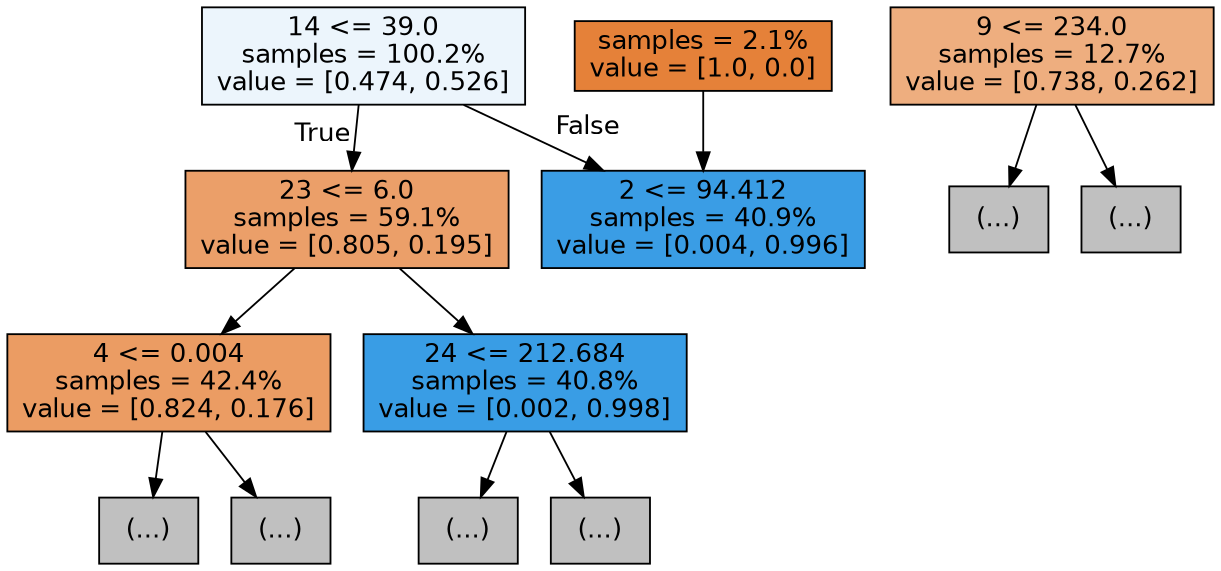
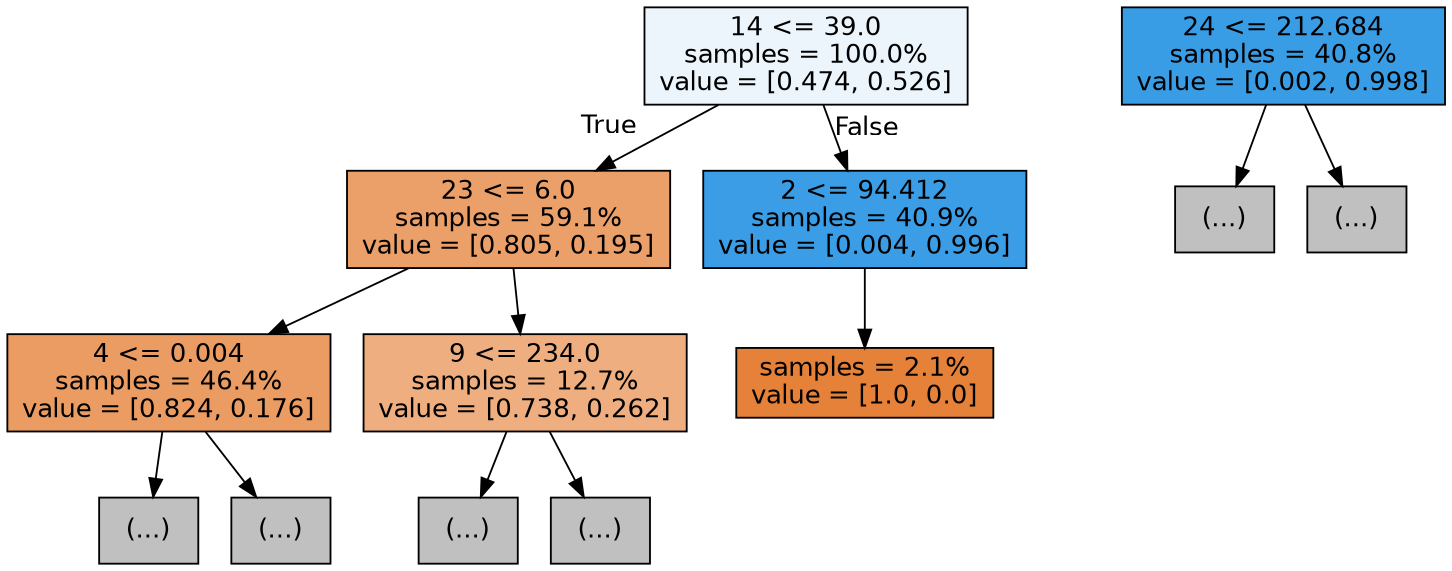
(364, 56) -> (806, 56)
(703, 121) -> (865, 299)
(429, 295) -> (516, 292)
(169, 383) -> (169, 383)
